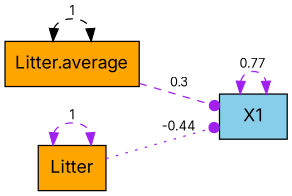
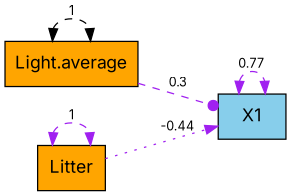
(72, 64) -> (71, 64)
(158, 144) -> (155, 144)
